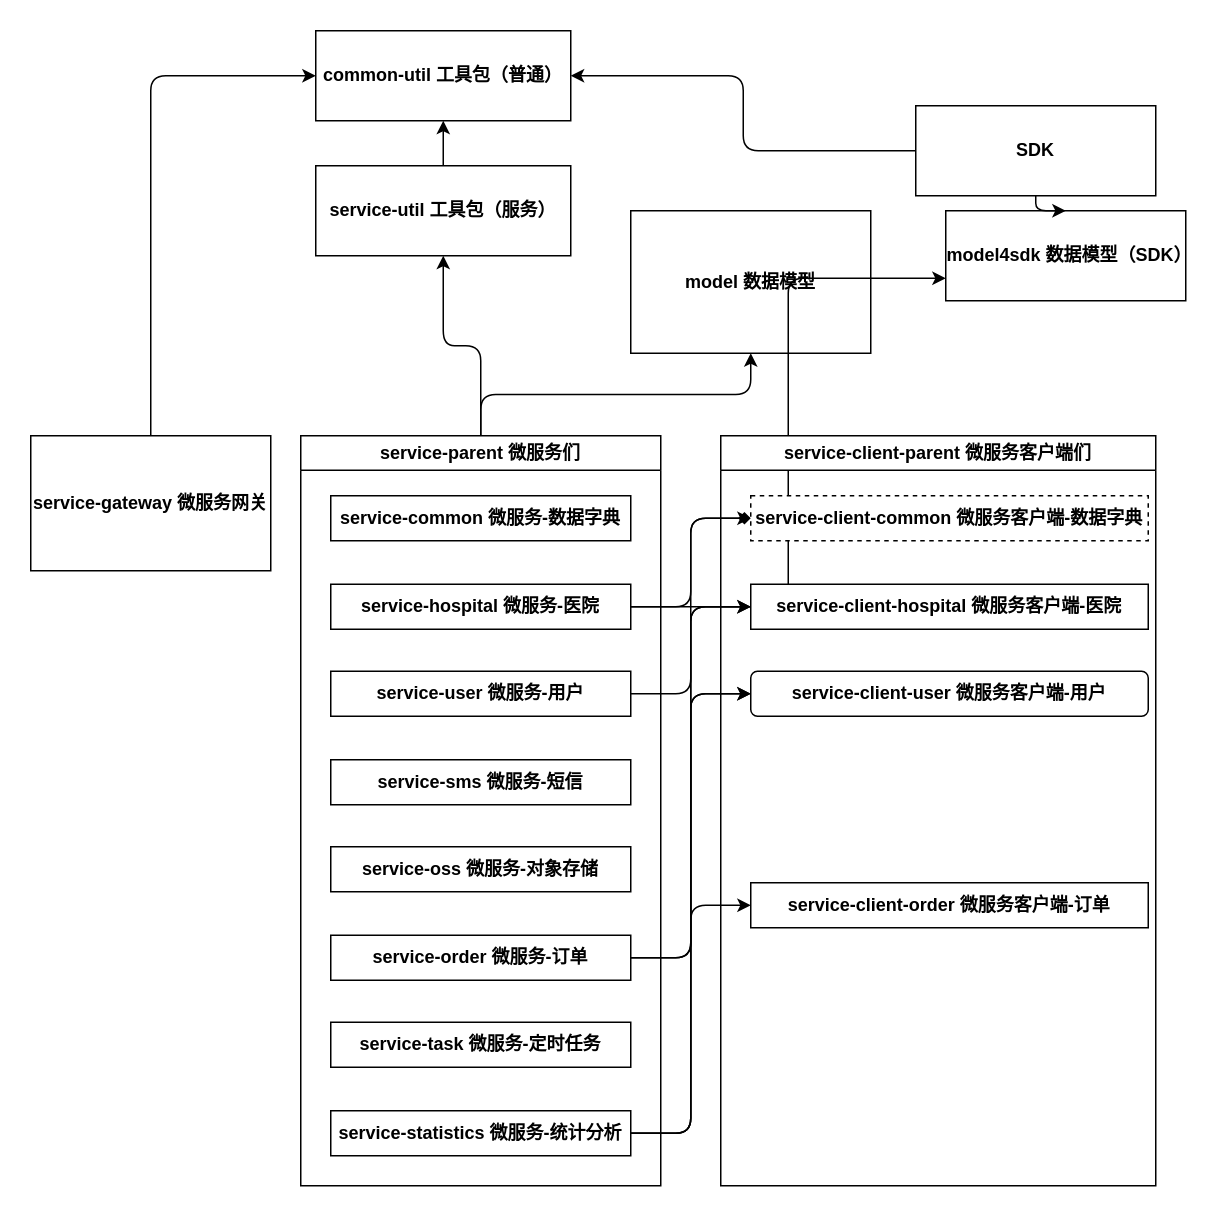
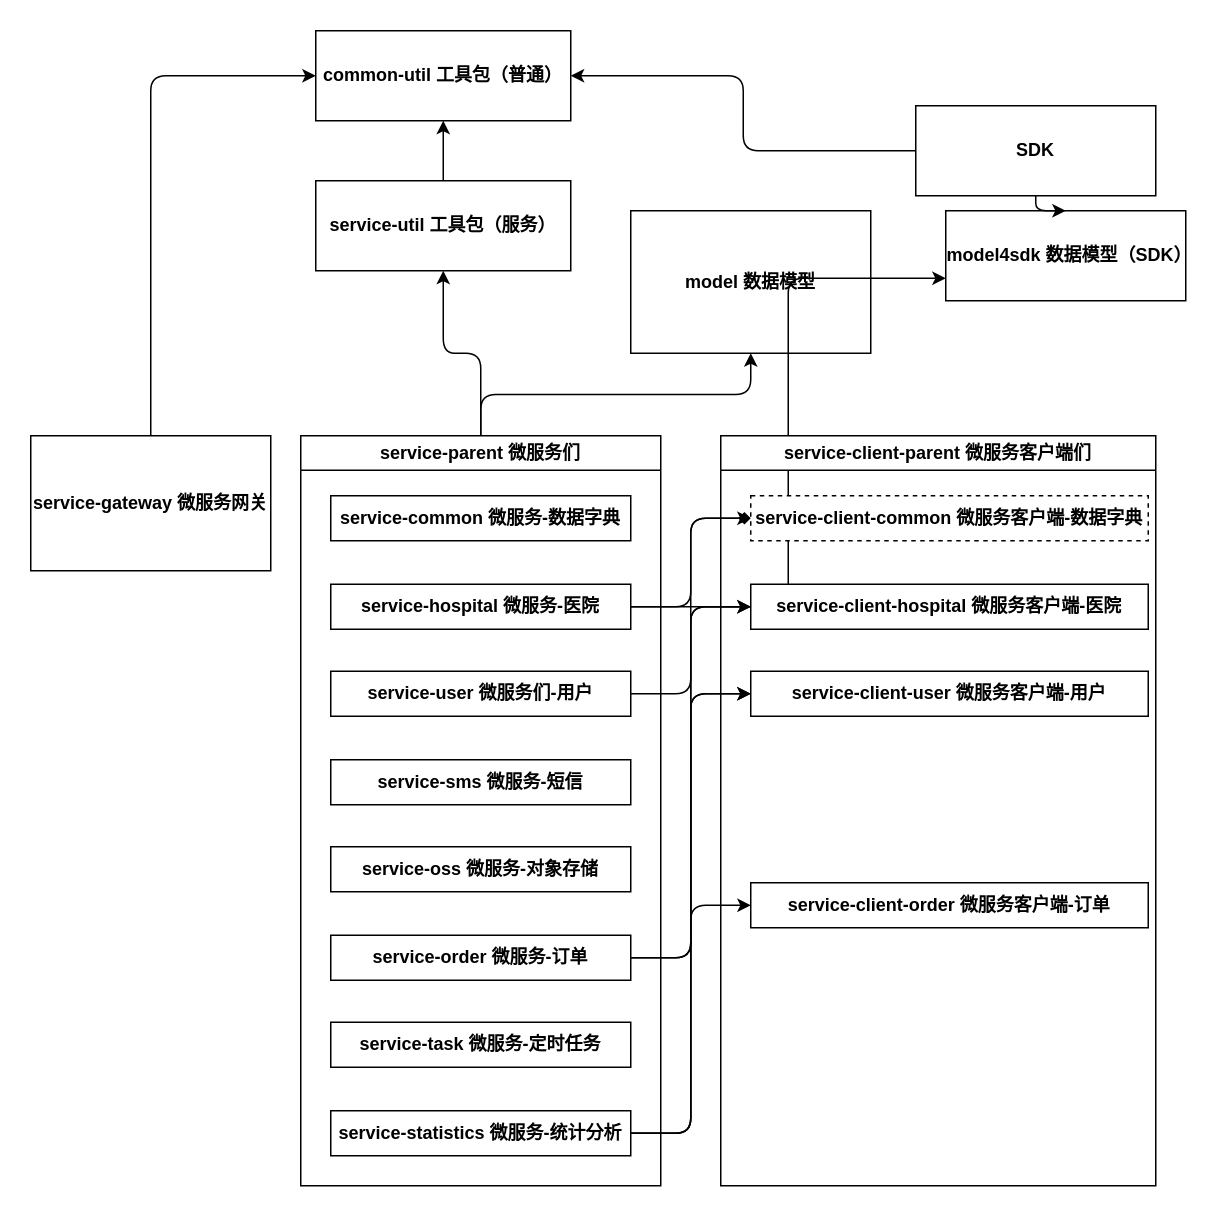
(443, 211) -> (443, 226)
(481, 694) -> (481, 694)
(950, 694) -> (950, 694)
